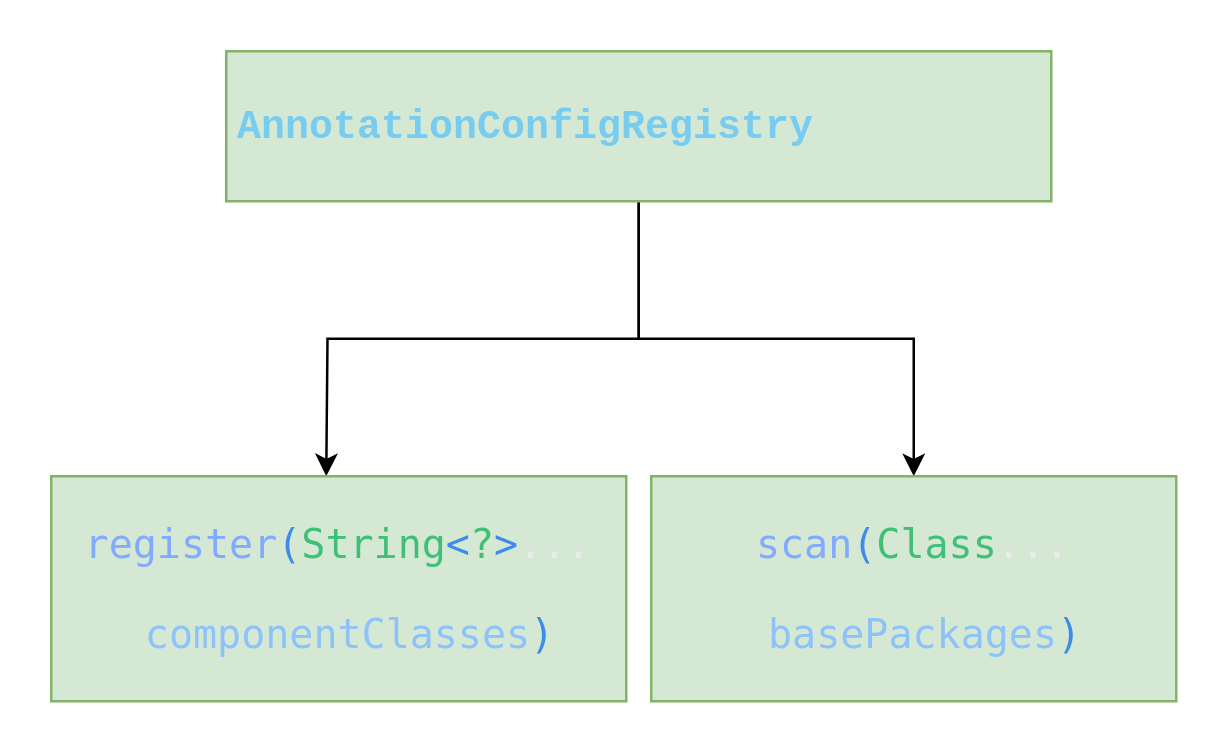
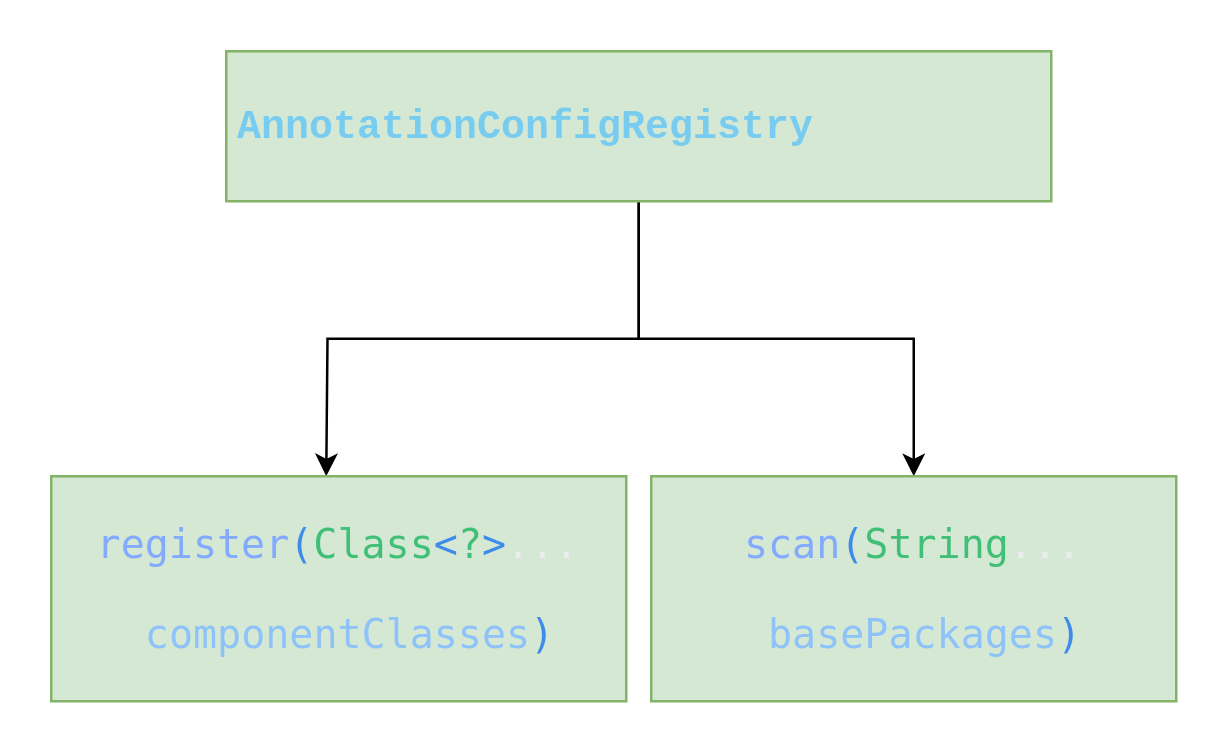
(339, 589) -> (339, 589)
(914, 589) -> (914, 589)
